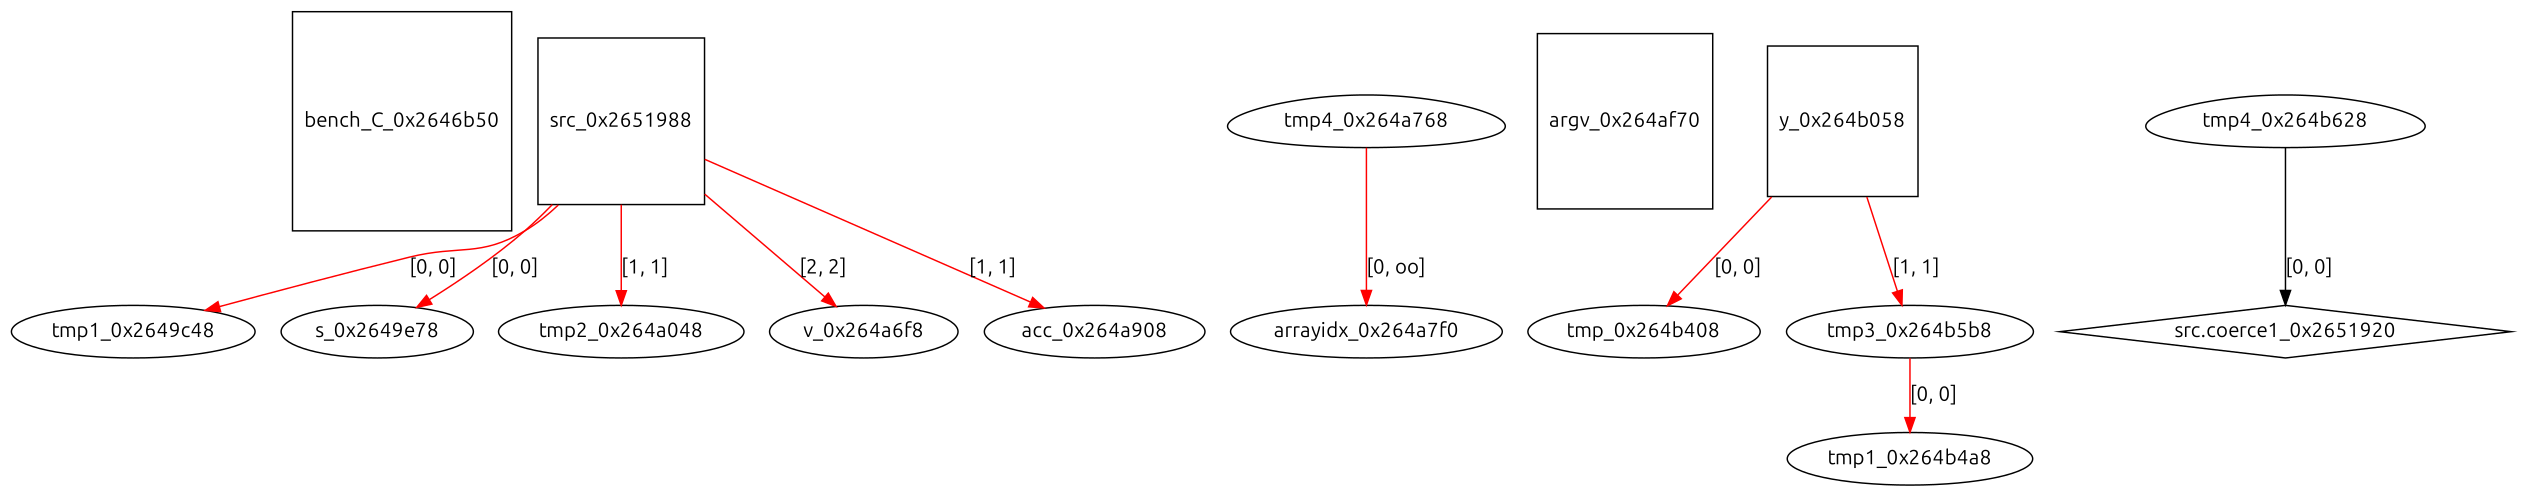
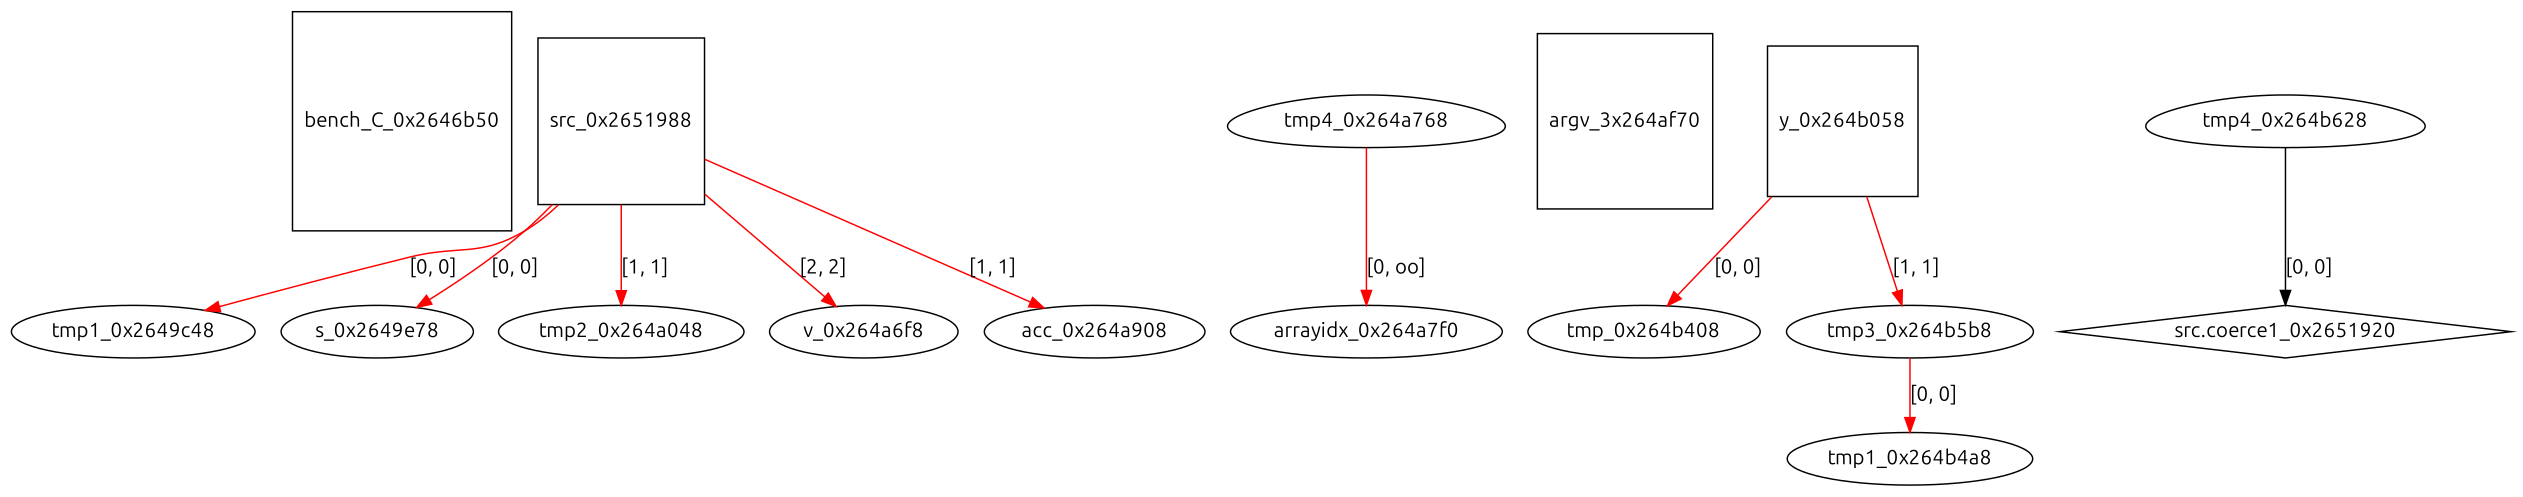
(1625, 121) -> (1625, 121)
